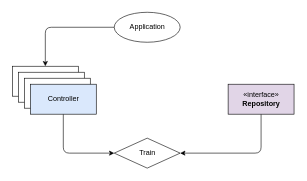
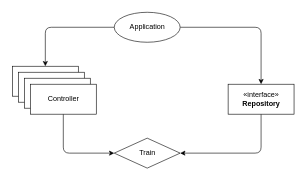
none -> (256, 27)
(63, 99) -> (63, 99)
(261, 99) -> (261, 99)
